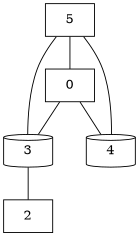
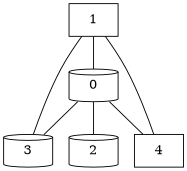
(70, 20) -> (94, 20)
(70, 85) -> (94, 85)
(111, 151) -> (159, 151)
(28, 184) -> (94, 118)
(28, 216) -> (94, 151)
